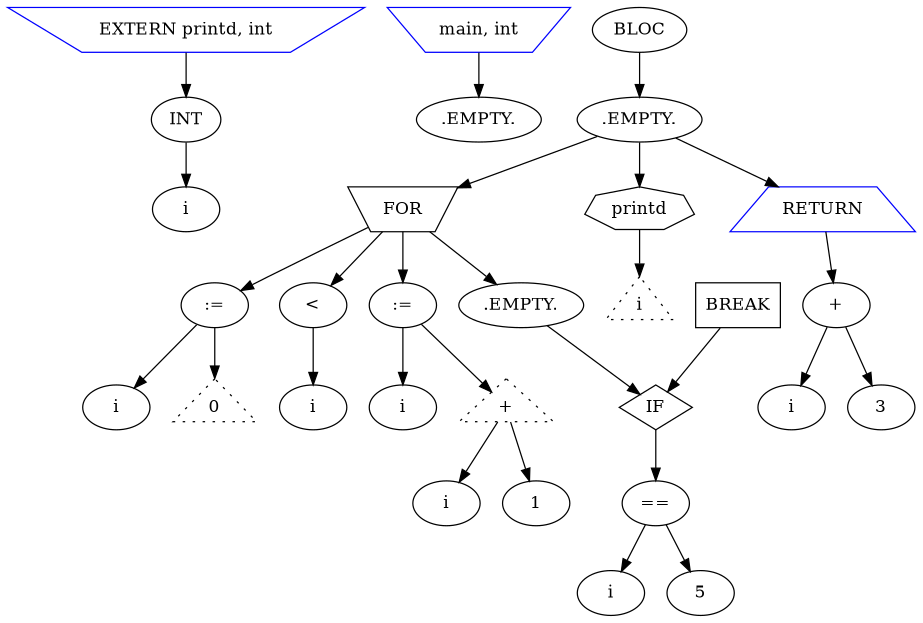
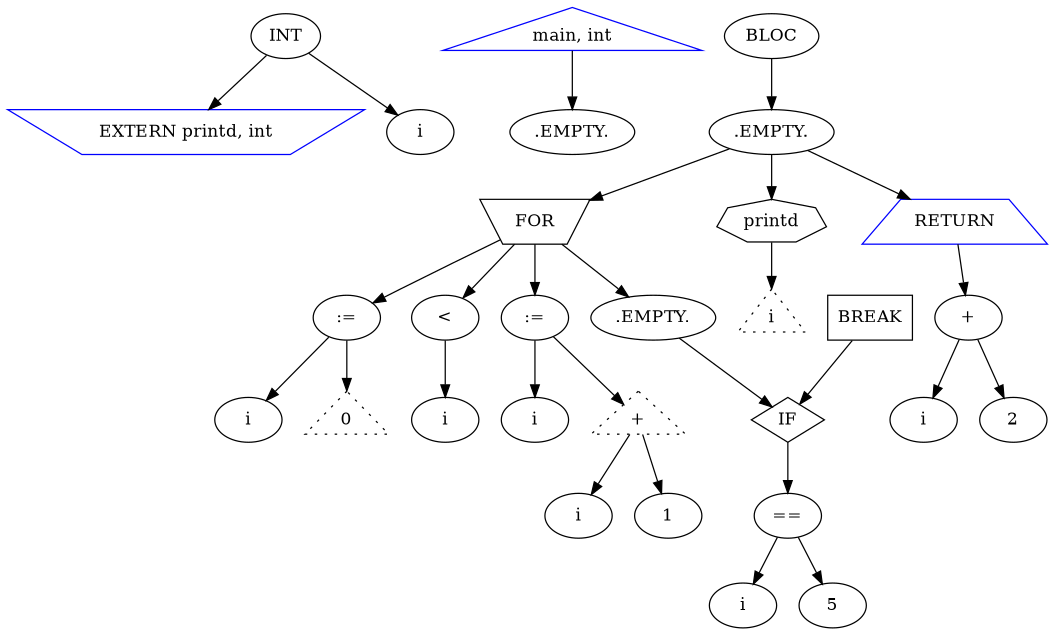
(479, 30) -> (572, 36)
(186, 69) -> (242, 78)
(881, 407) -> (1013, 420)
